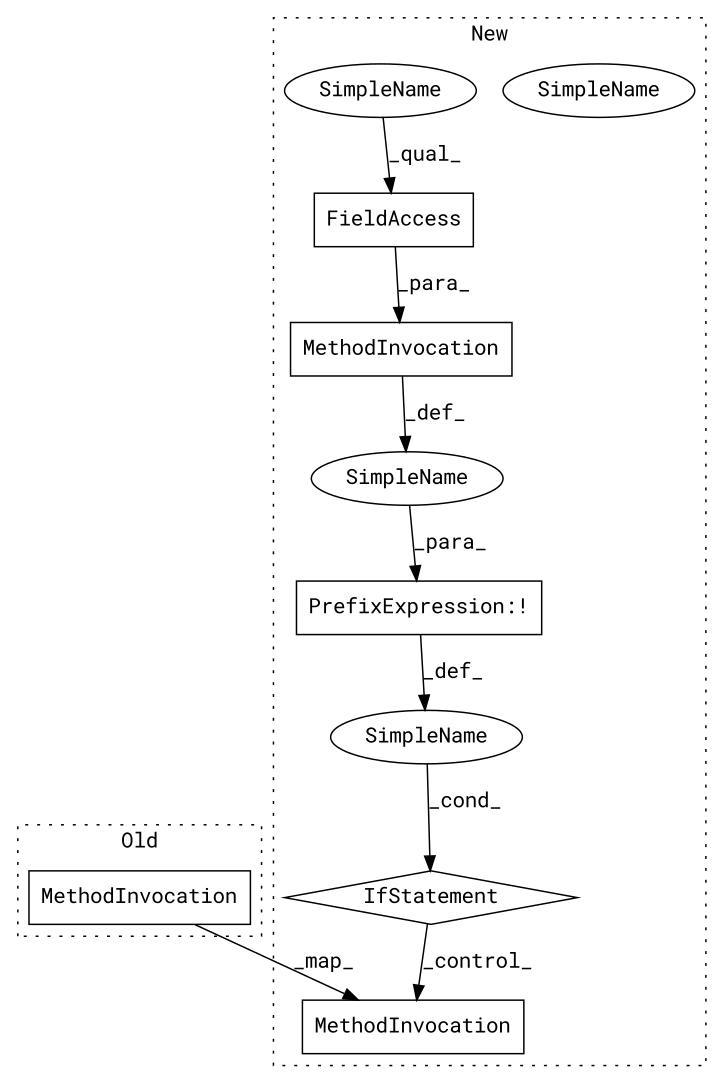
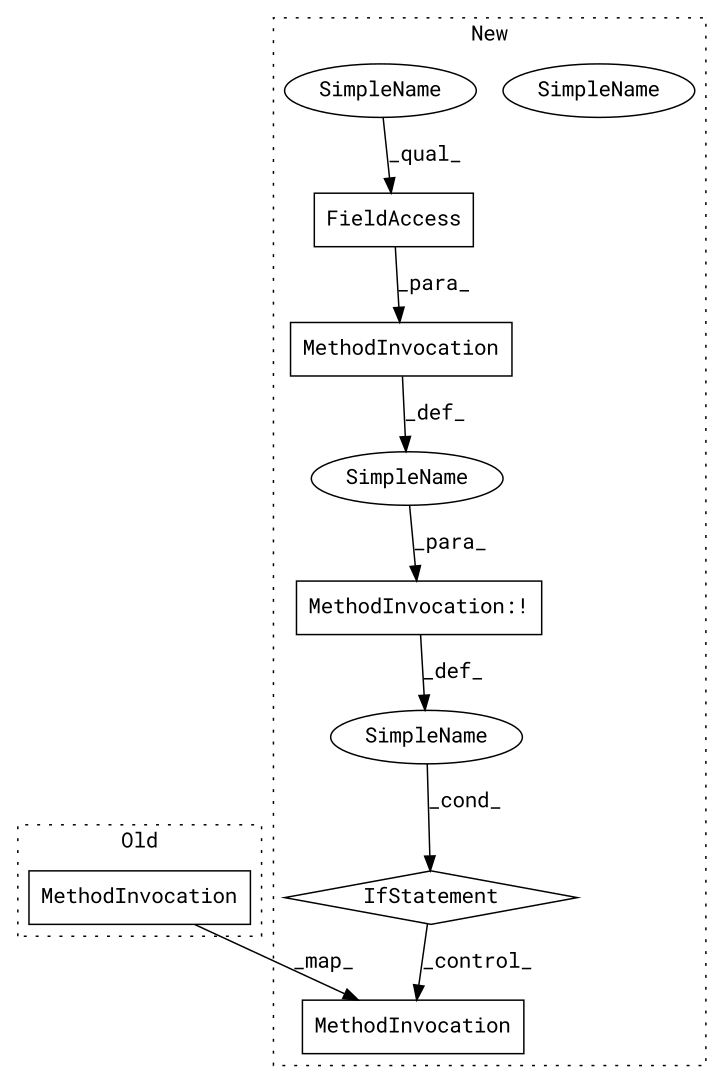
(419, 608) -> (419, 608)
